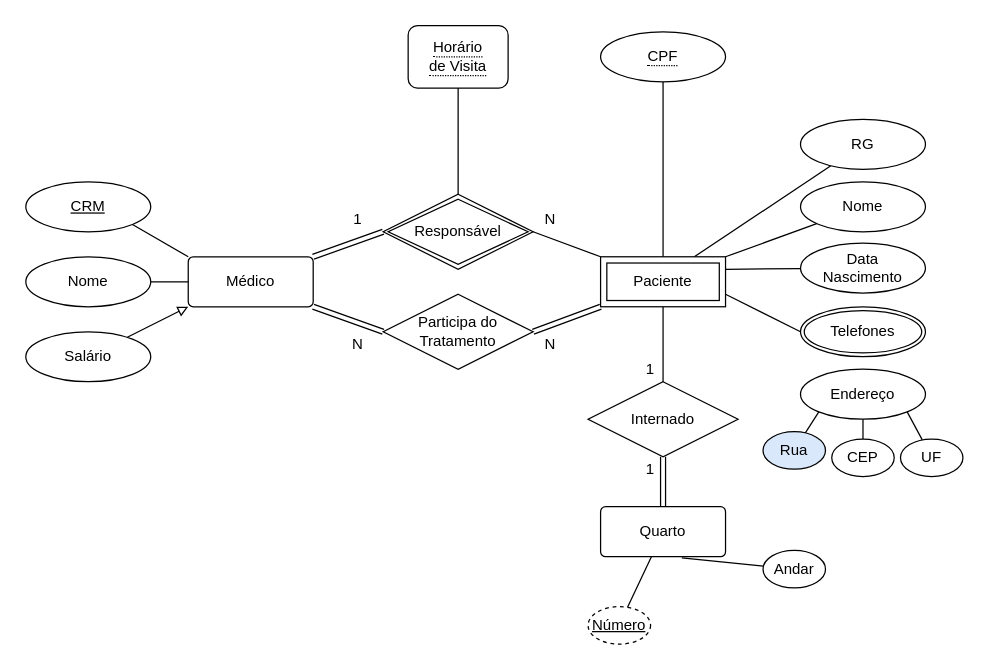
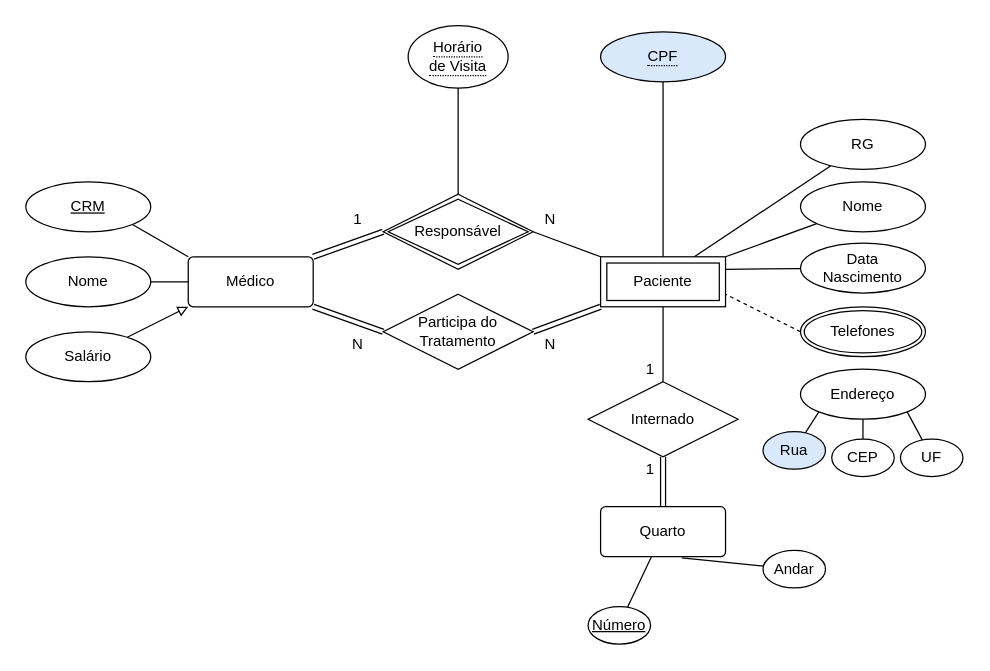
(458, 57) -> (458, 57)
(663, 57) -> (663, 57)
(762, 312) -> (762, 312)
(619, 626) -> (619, 626)
